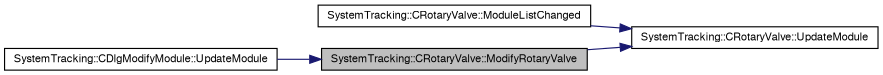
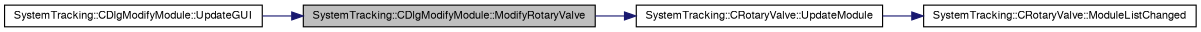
(605, 27) -> (897, 16)
(141, 59) -> (133, 16)
(454, 59) -> (449, 16)
